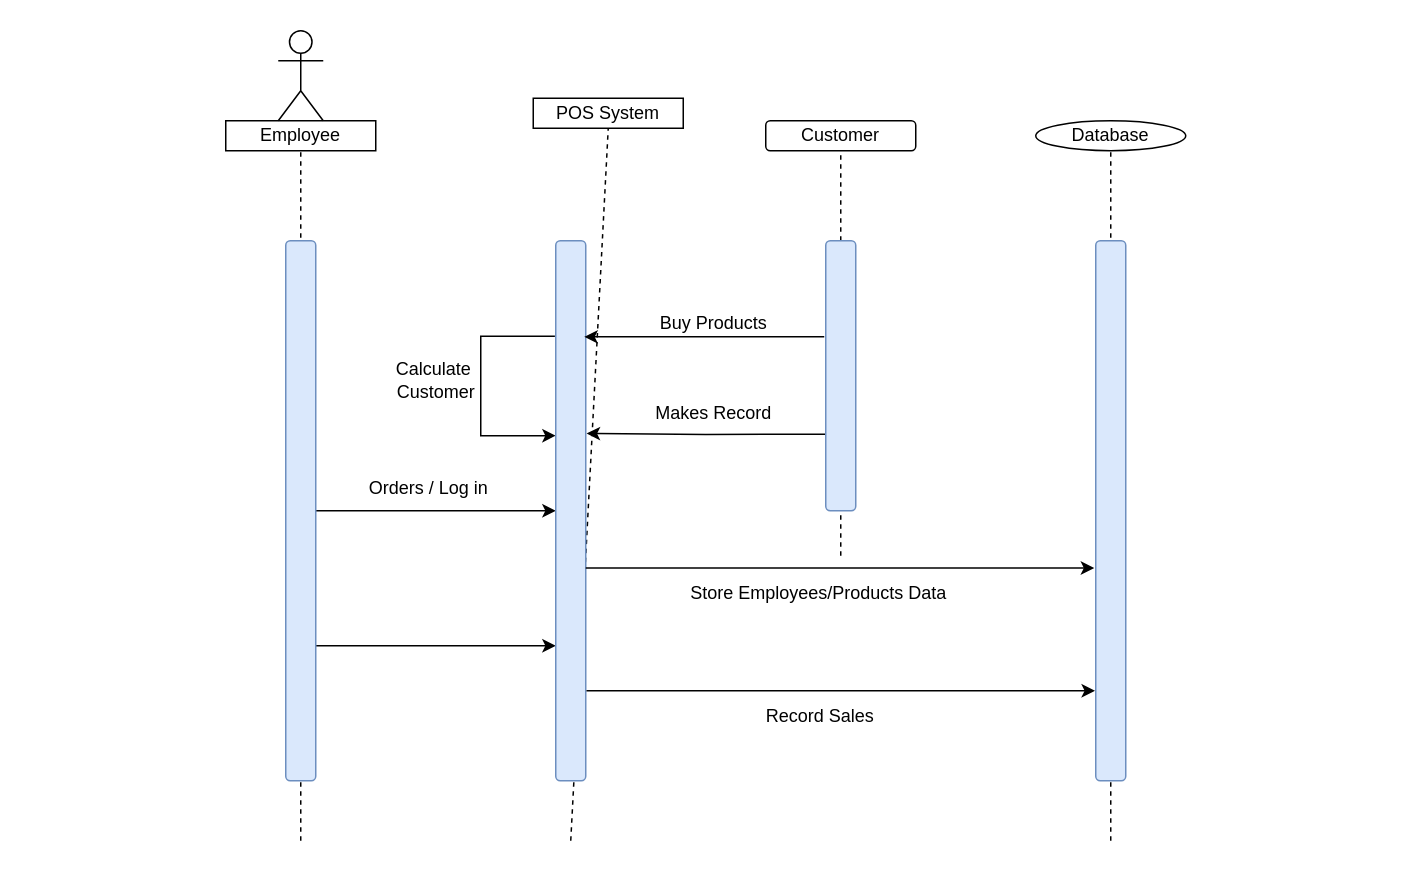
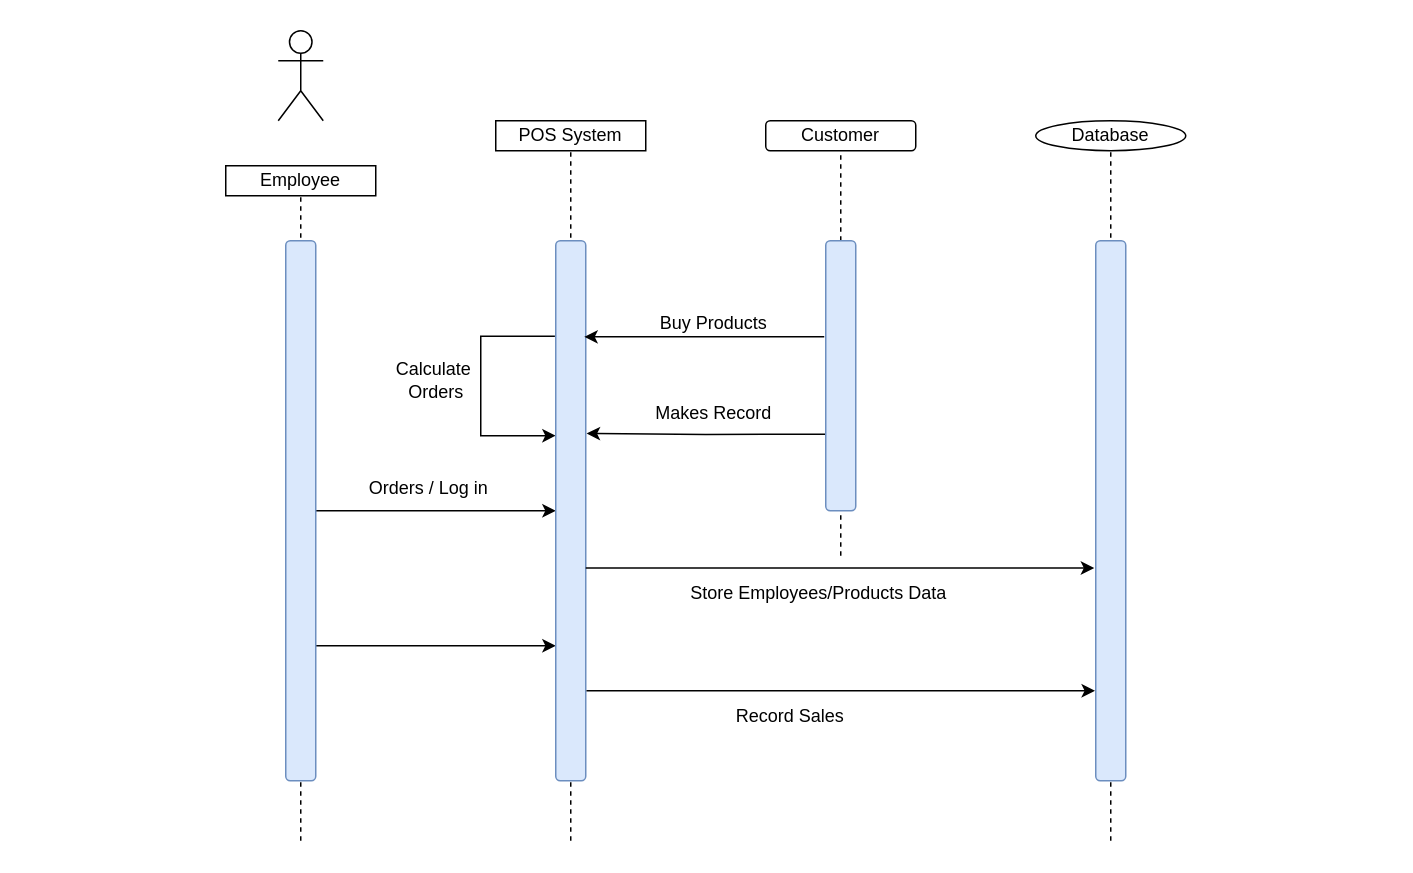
(608, 113) -> (571, 136)
(301, 136) -> (301, 181)
(437, 380) -> (437, 380)
(819, 716) -> (789, 716)
